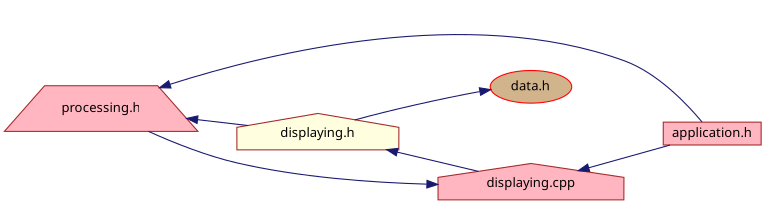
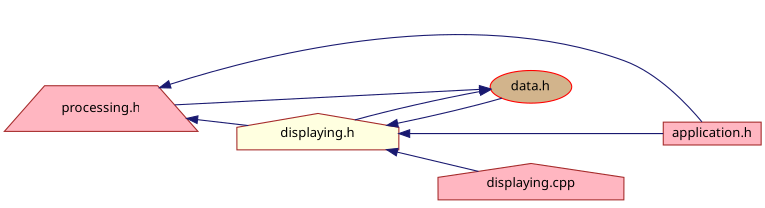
none -> (450, 112)
(629, 156) -> (536, 134)
(285, 172) -> (327, 97)
